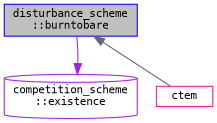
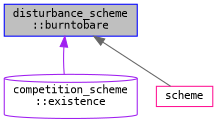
(78, 50) -> (64, 61)
(185, 96) -> (185, 96)
